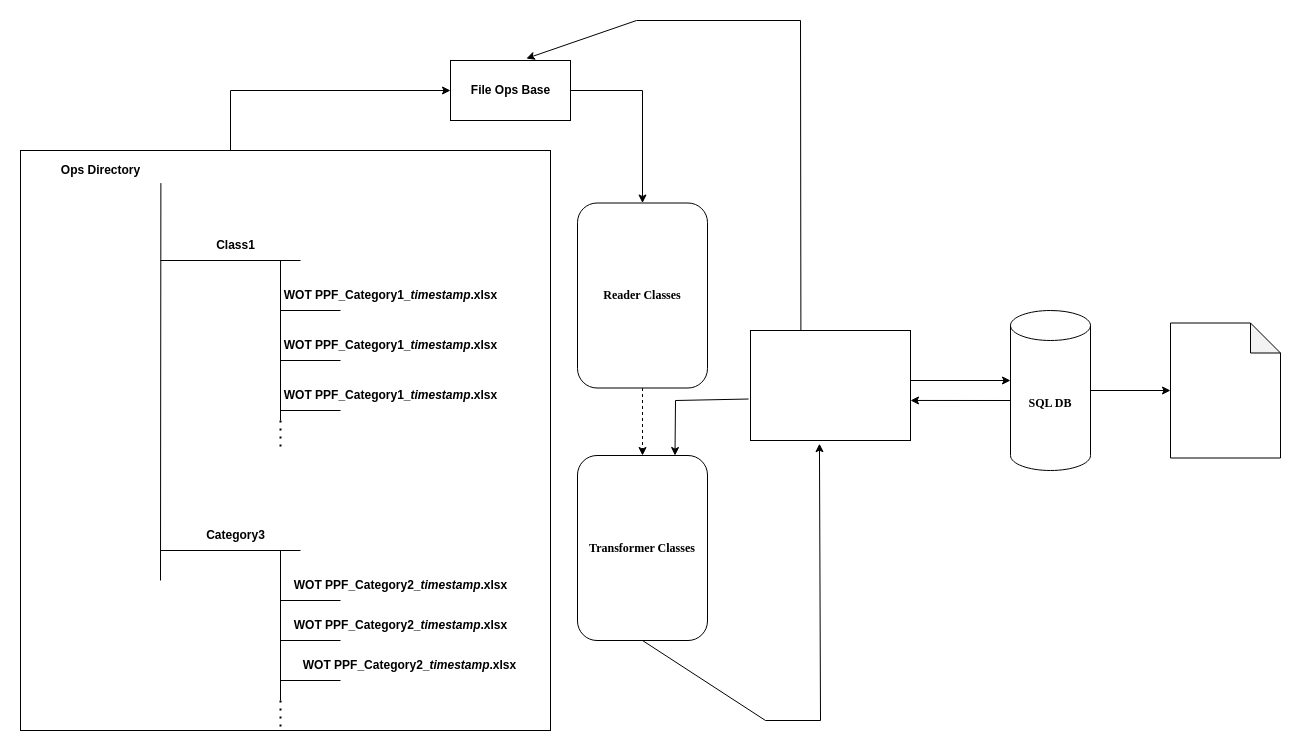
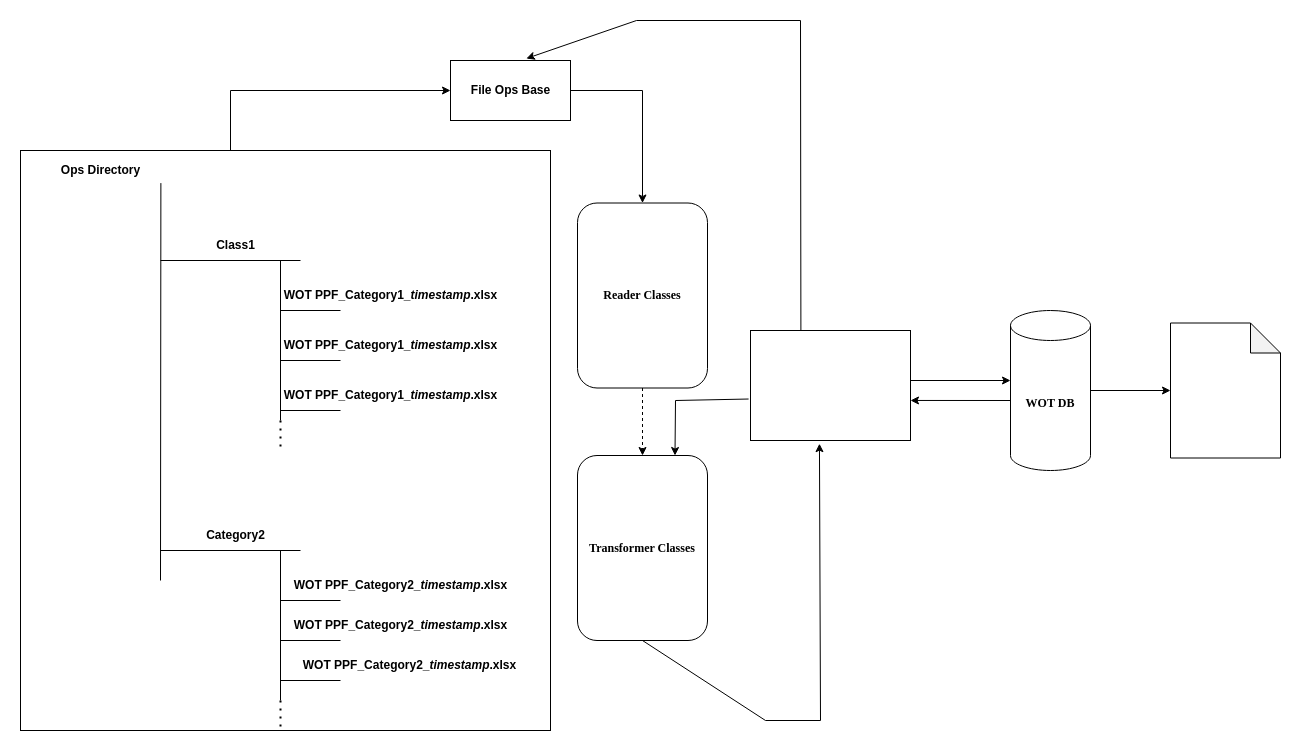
(1051, 404) -> (1051, 404)
(236, 536) -> (236, 536)
